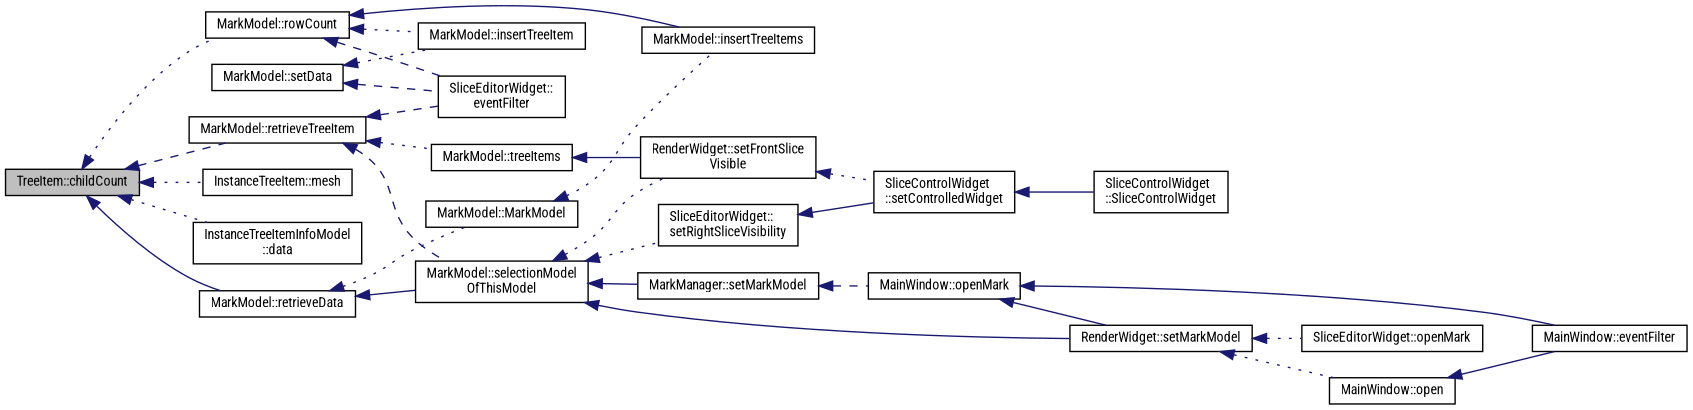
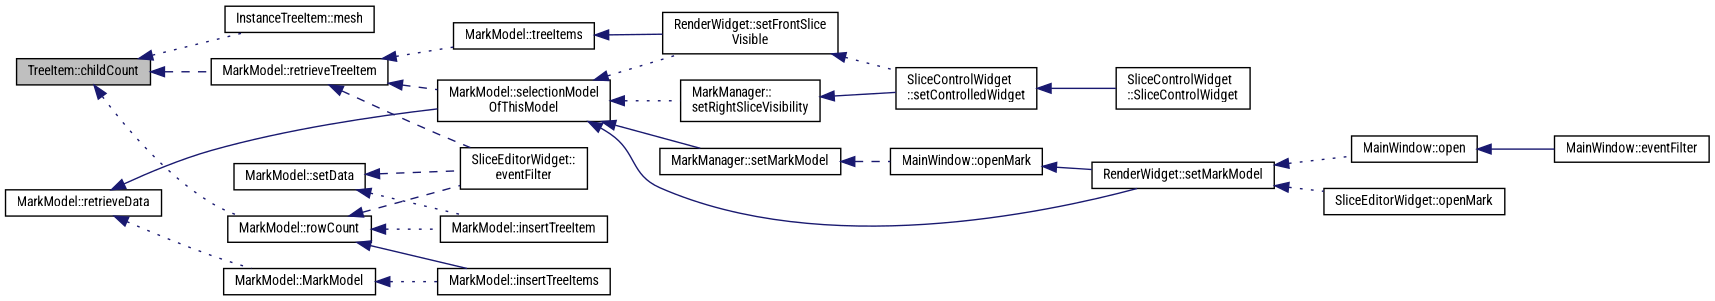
(728, 225) -> (750, 101)
(277, 243) -> none
(154, 255) -> none
(1295, 295) -> none
